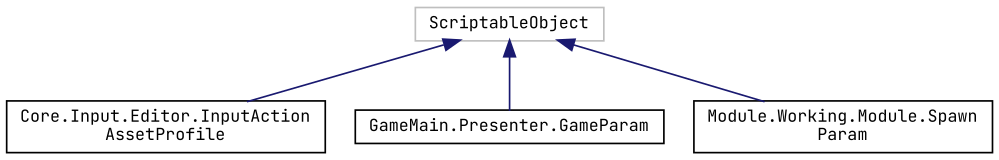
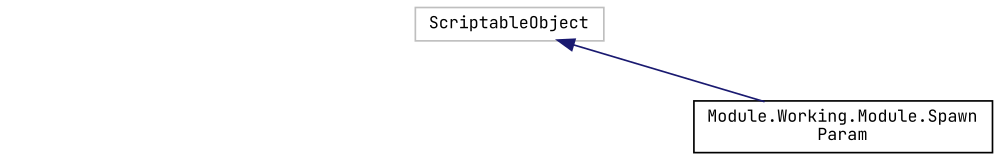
(166, 127) -> none
(510, 127) -> none
